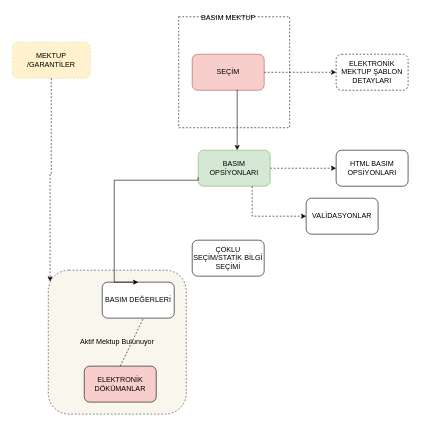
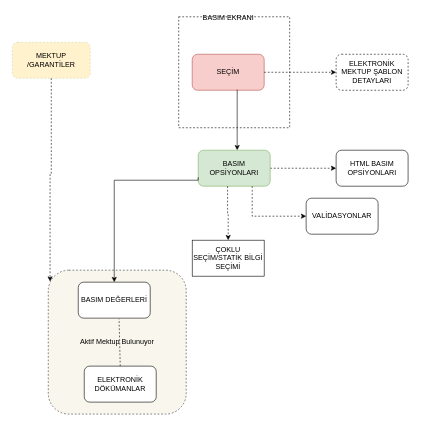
(229, 18) -> (229, 18)
none -> (228, 200)
(228, 258) -> (228, 258)
(138, 300) -> (114, 300)
(120, 384) -> (120, 384)
